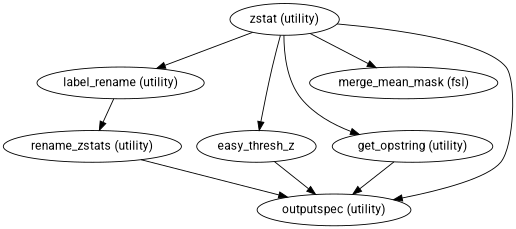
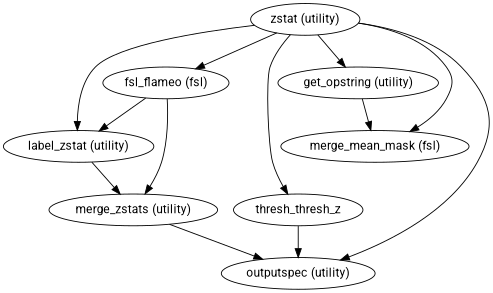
(121, 83) -> (79, 146)
none -> (166, 83)
(92, 146) -> (133, 210)
(256, 146) -> (298, 210)
(377, 175) -> (365, 110)
